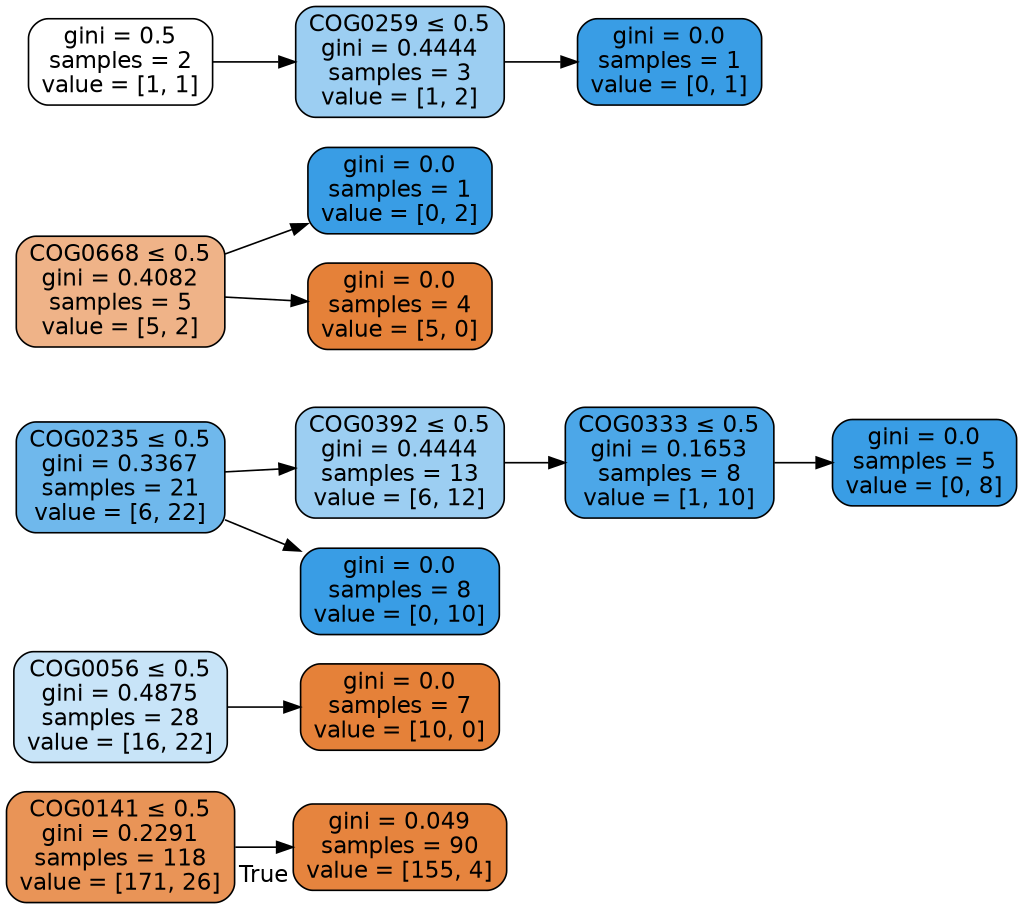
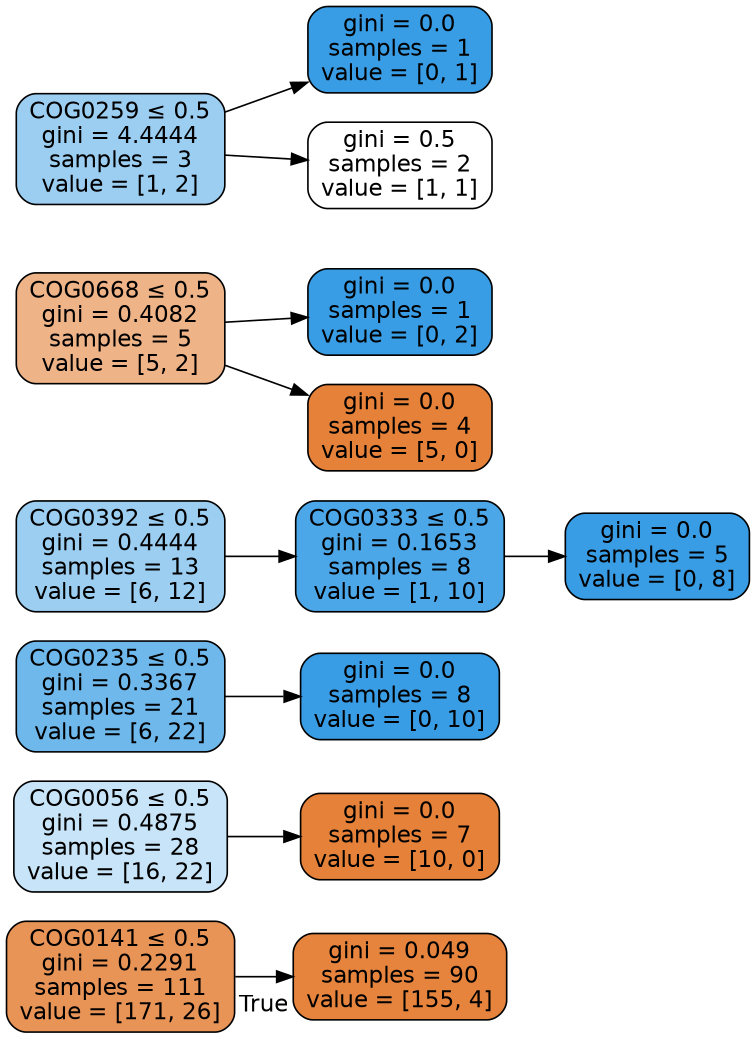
(400, 49) -> (121, 136)
(246, 62) -> (258, 157)
(252, 470) -> none
(121, 859) -> (121, 988)
